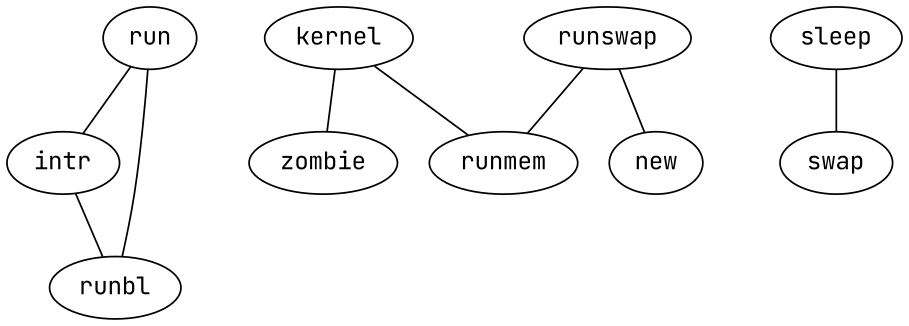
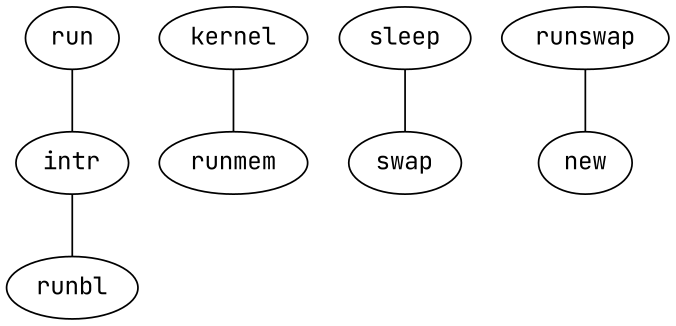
(555, 101) -> none
(139, 163) -> none
(323, 163) -> none
